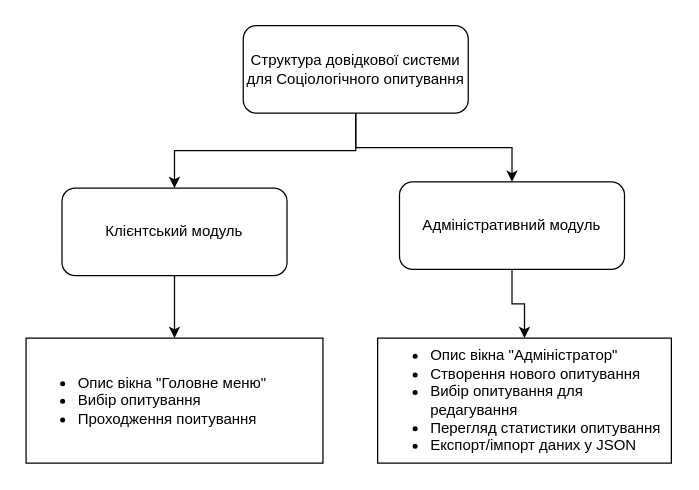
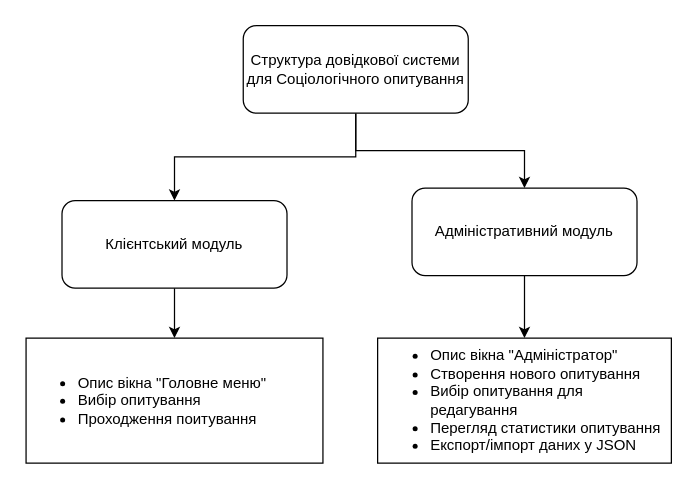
(512, 226) -> (524, 232)
(174, 232) -> (174, 244)
